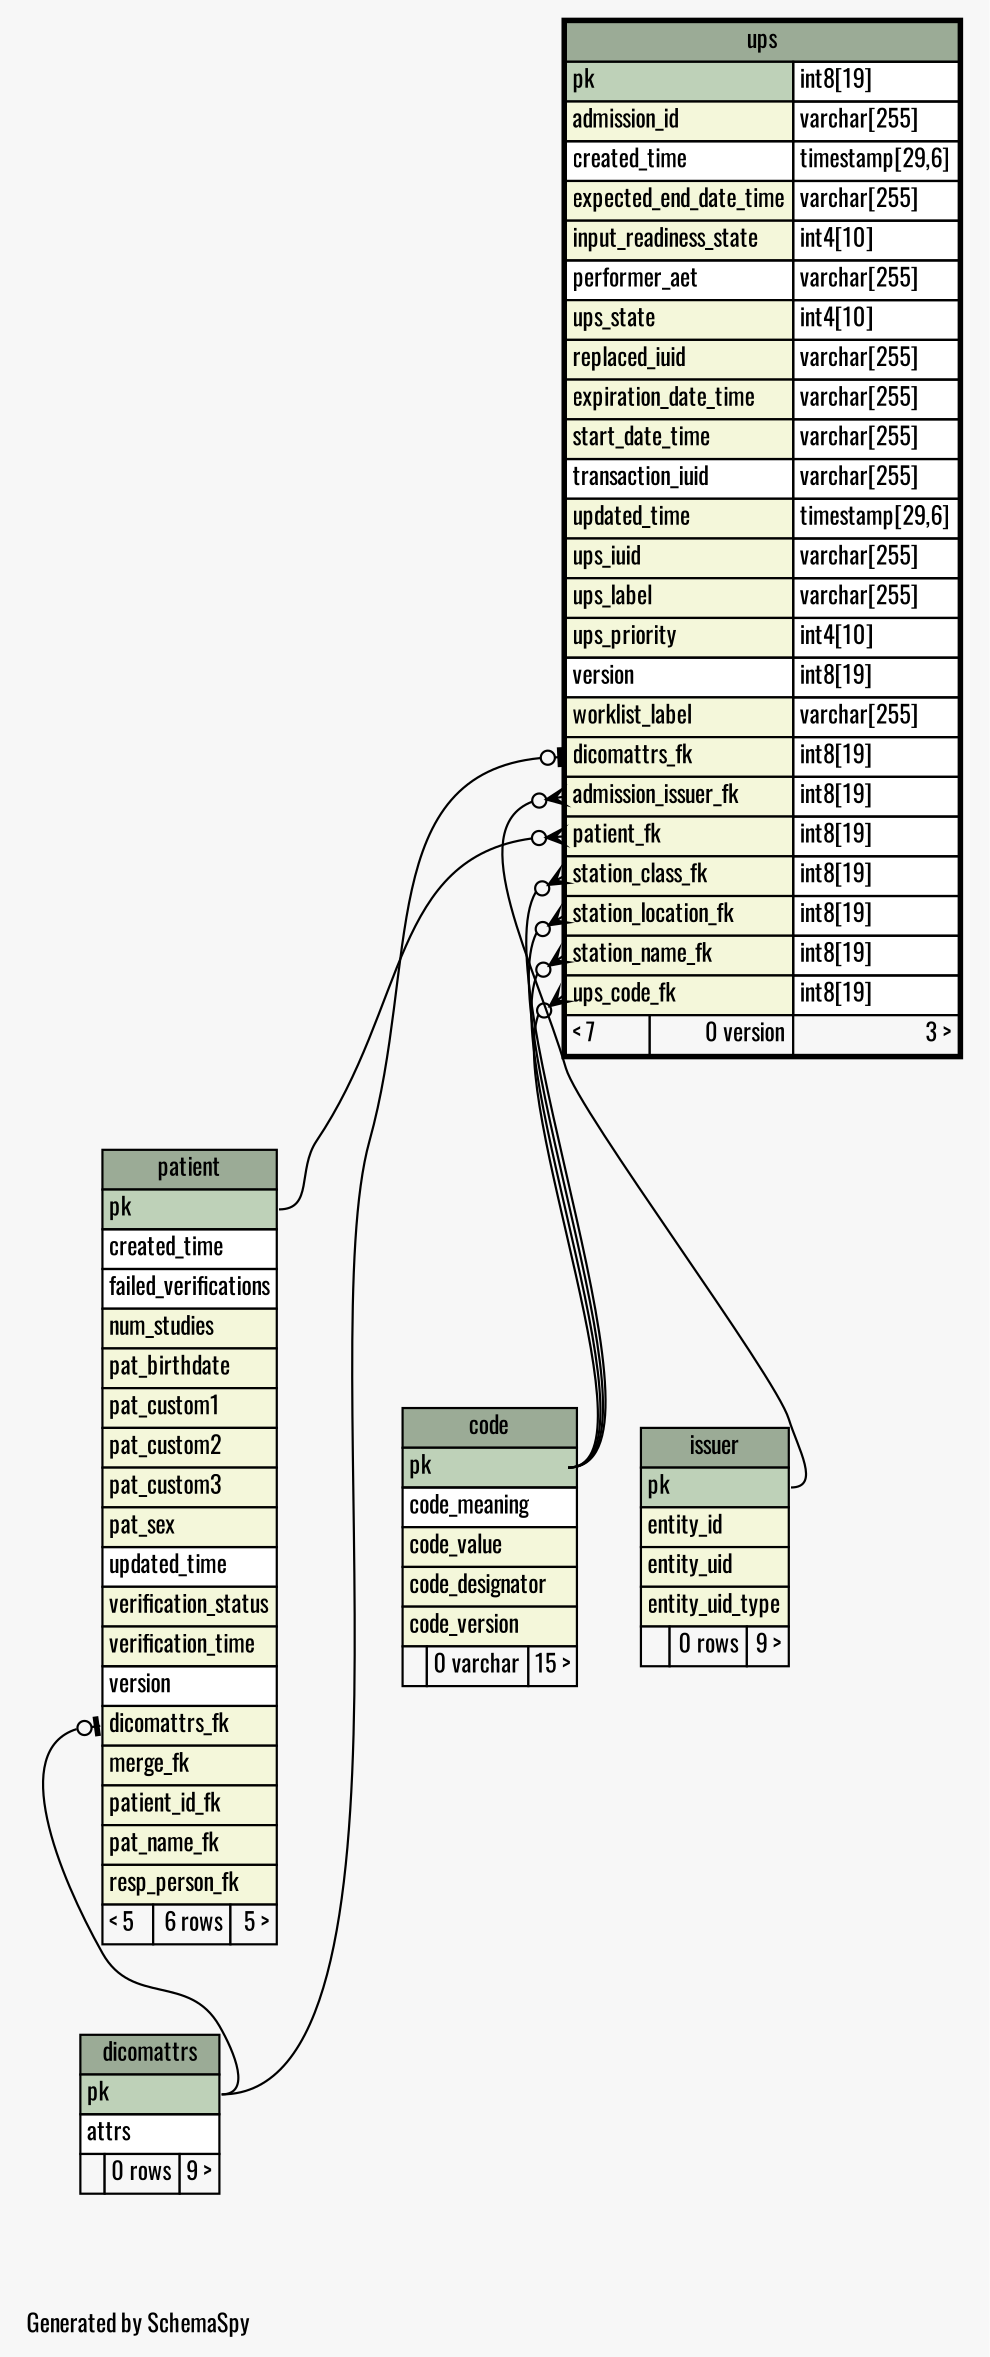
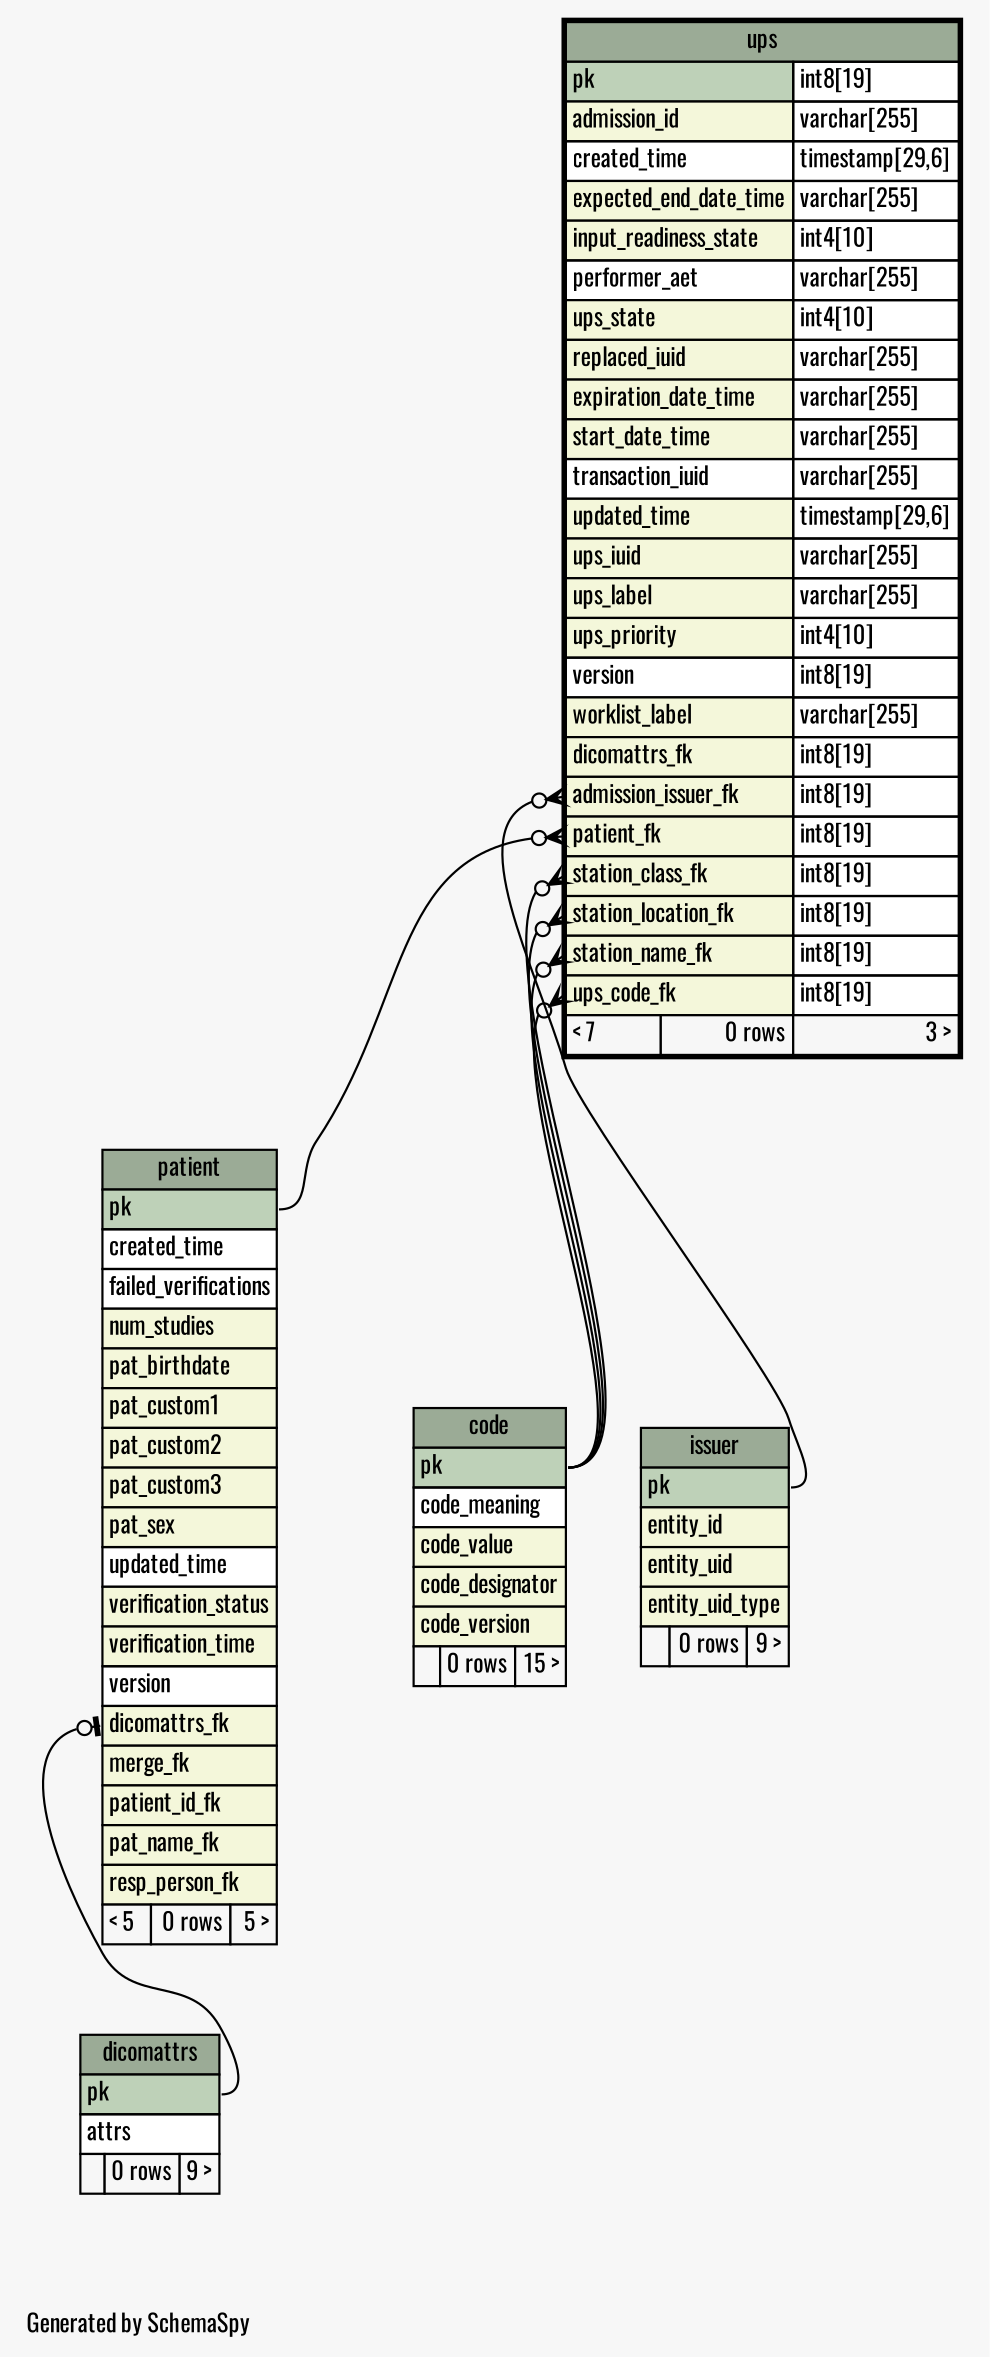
(746, 1034) -> (756, 1034)
(353, 1416) -> none
(478, 1665) -> (478, 1665)
(194, 1923) -> (193, 1923)
